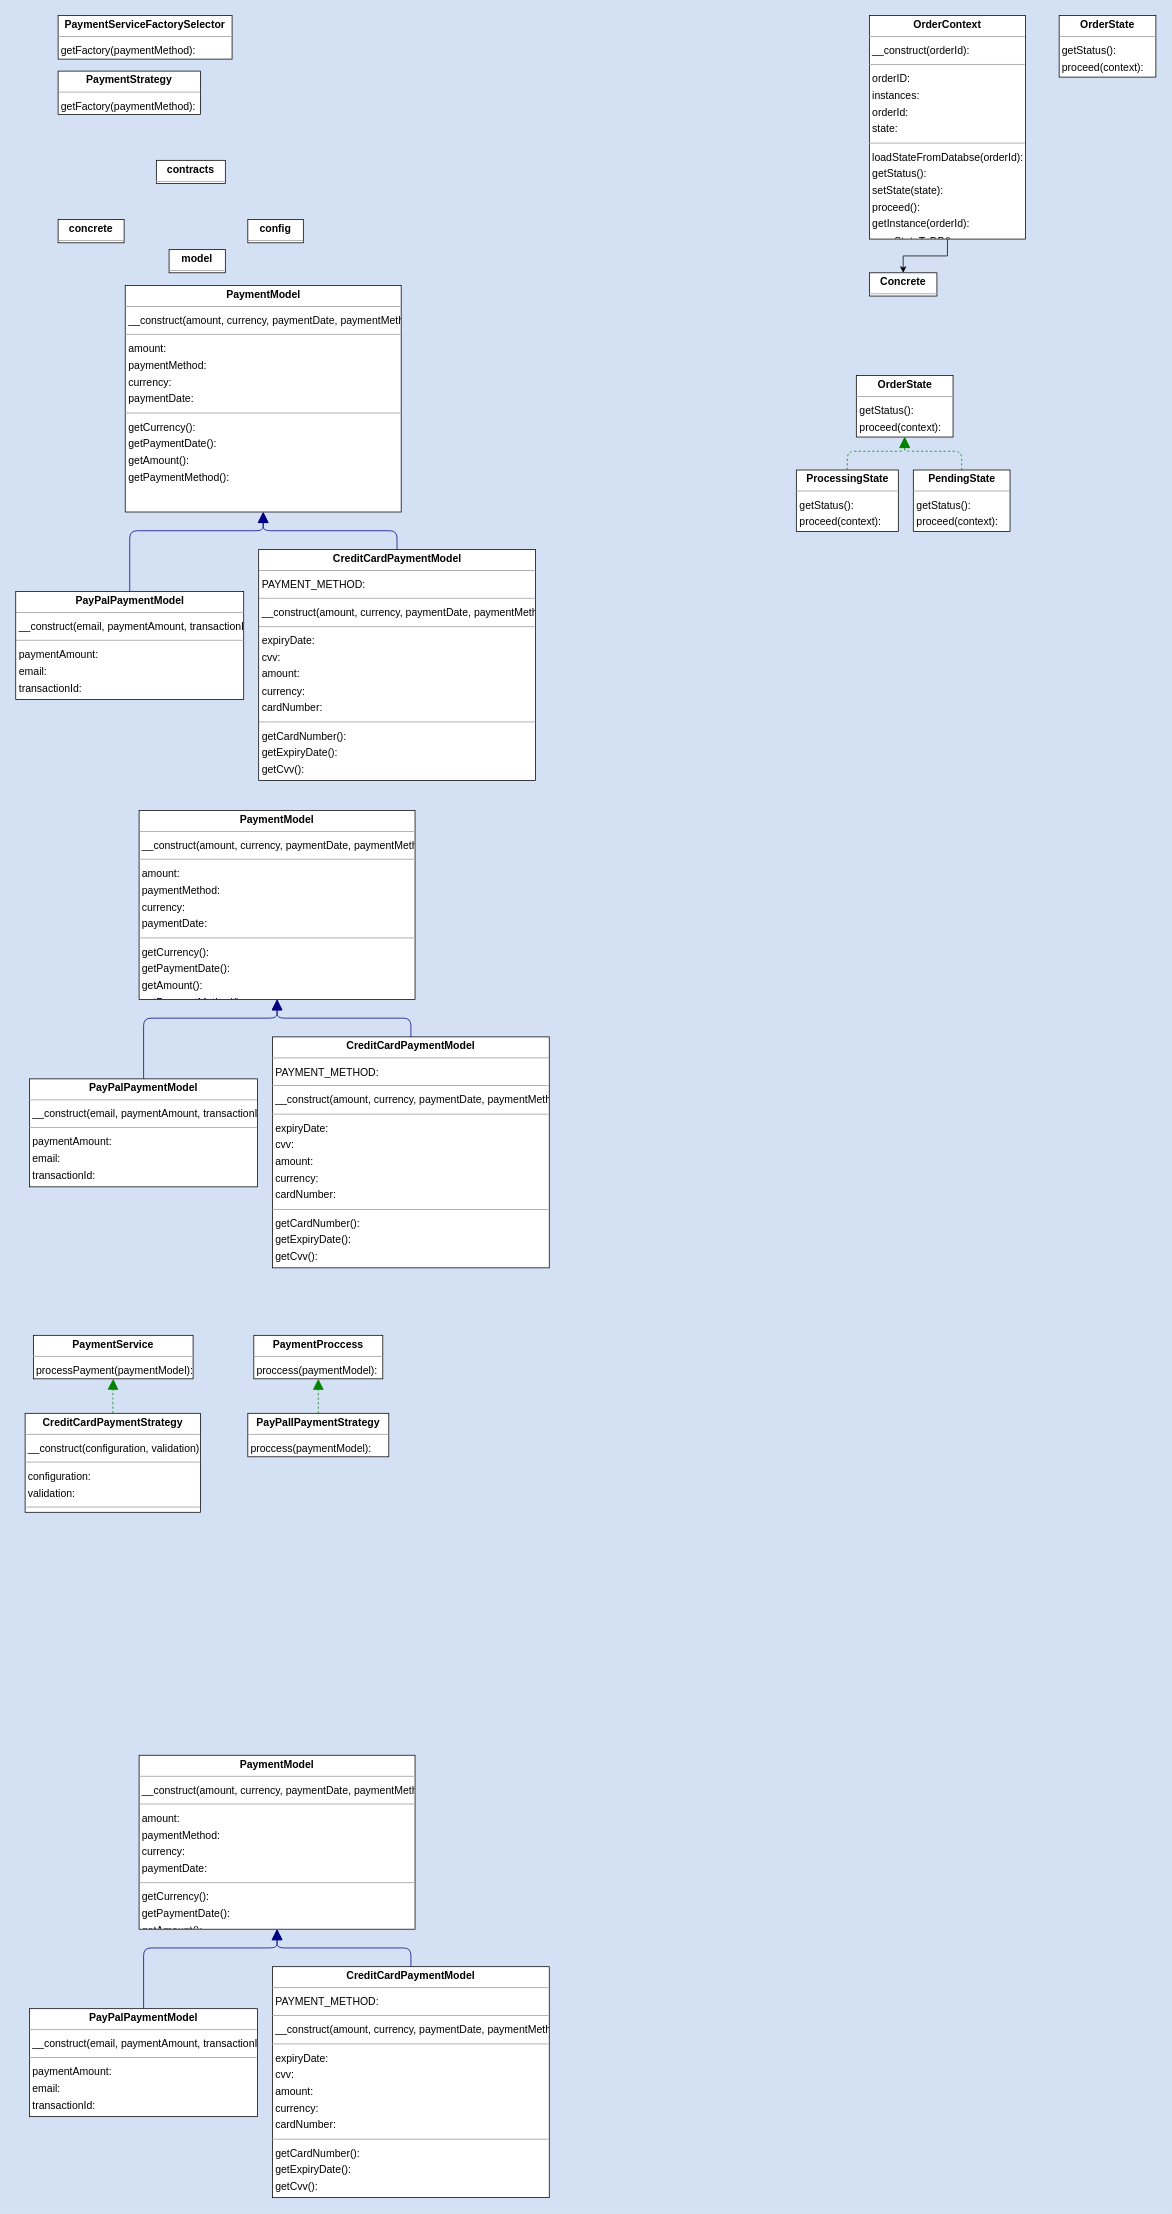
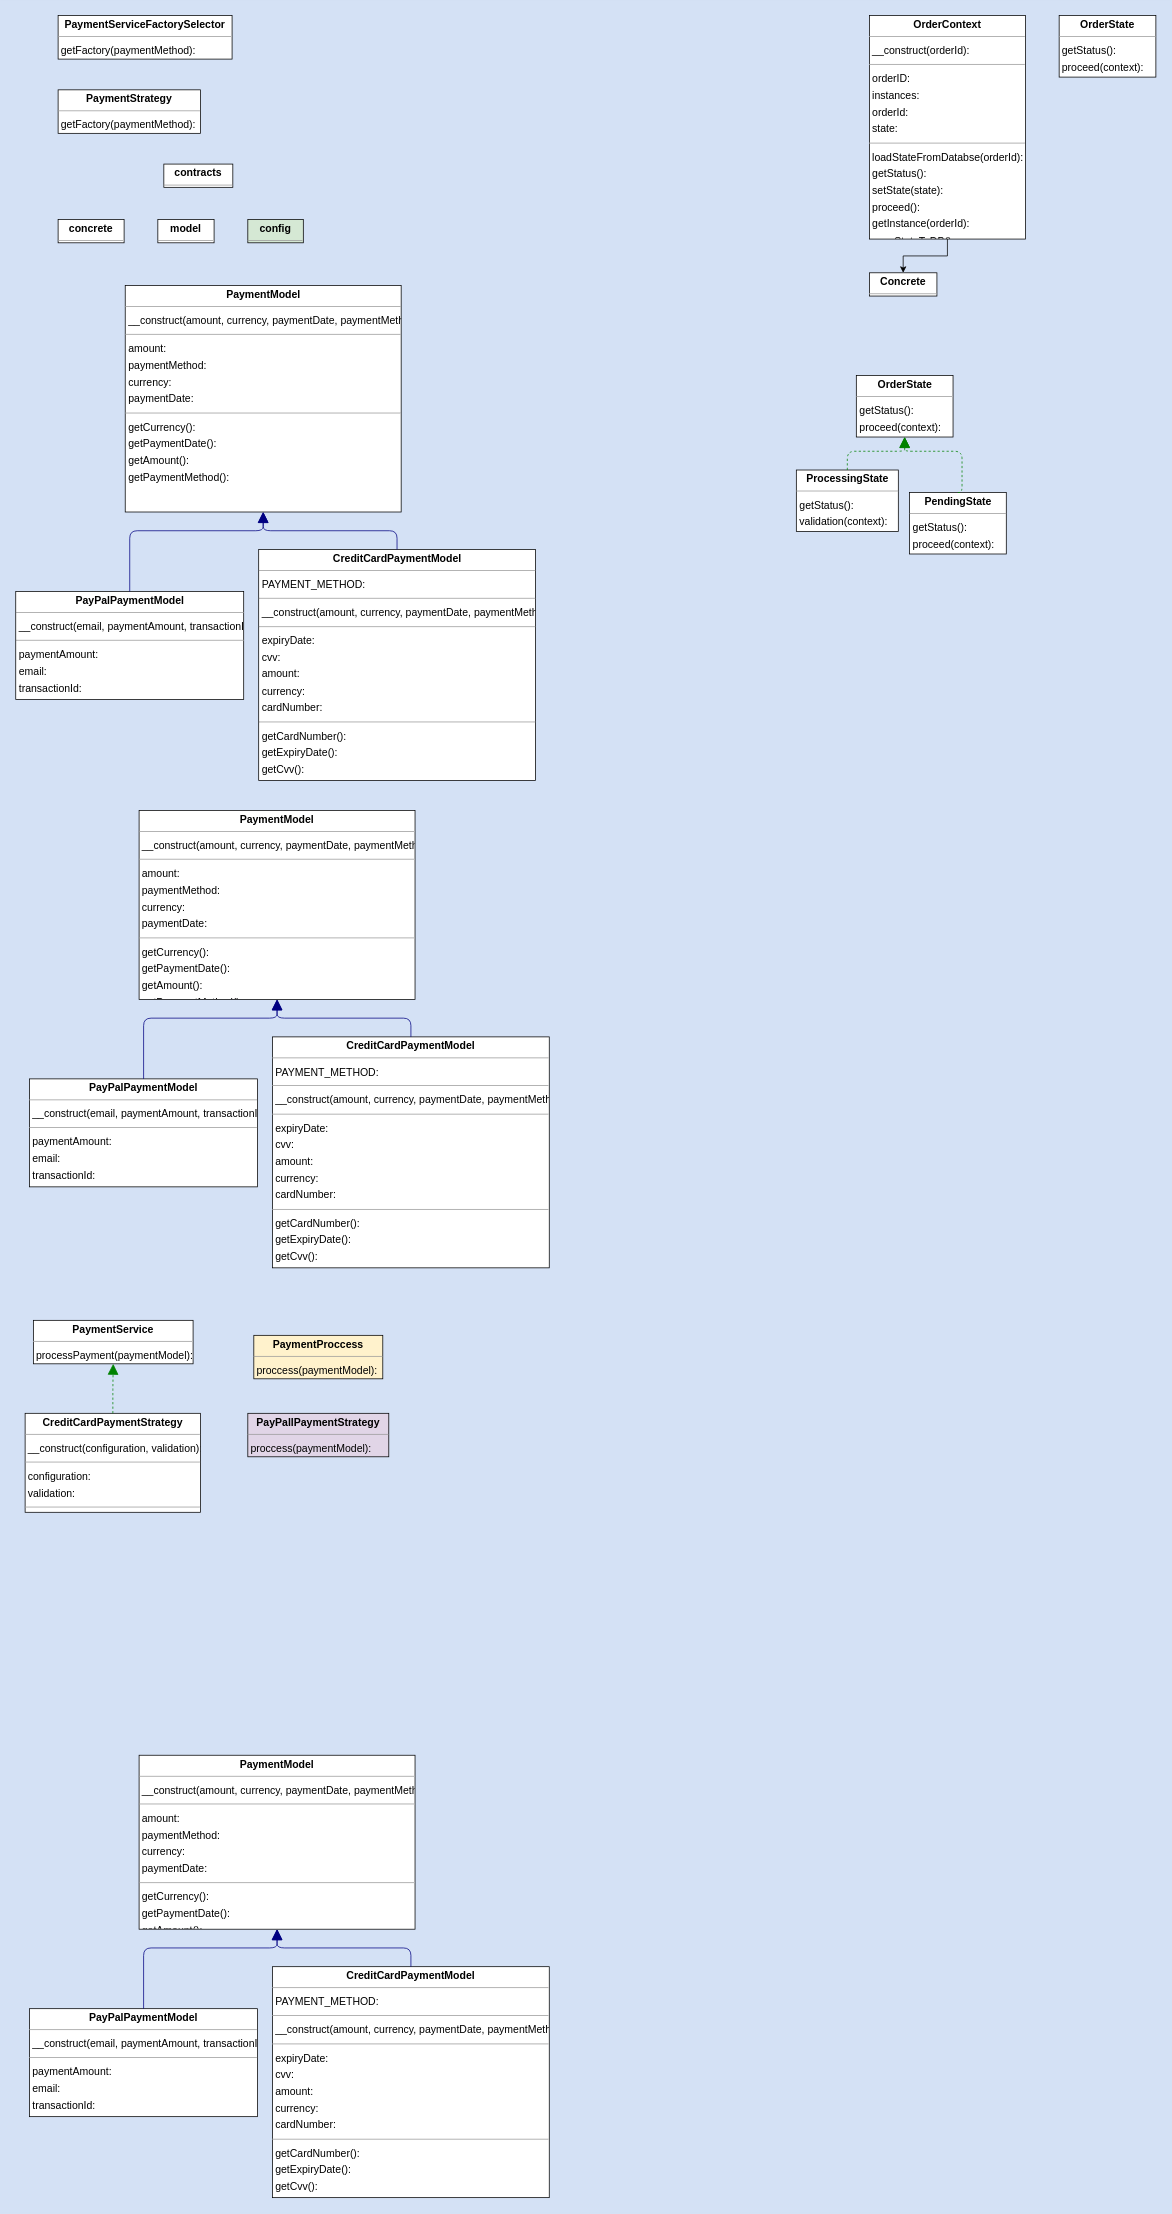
(129, 93) -> (129, 111)
(191, 172) -> (198, 176)
(276, 231) -> (276, 231)
(197, 261) -> (186, 231)
(845, 489) -> (850, 489)
(962, 501) -> (958, 523)
(113, 1357) -> (113, 1342)
(318, 1357) -> (318, 1357)
(318, 1402) -> none
(318, 1435) -> (318, 1435)
